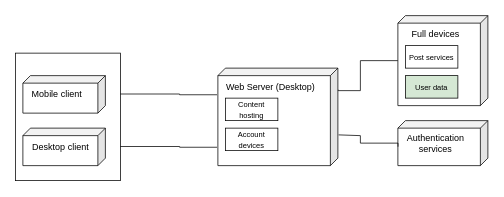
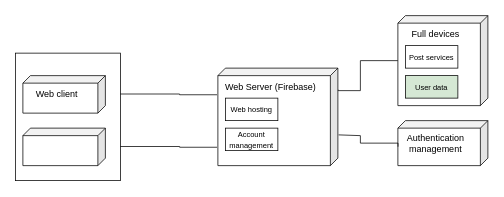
(271, 87) -> (271, 87)
(57, 94) -> (57, 94)
(252, 109) -> (252, 109)
(252, 139) -> (252, 139)
(436, 143) -> (436, 143)
(60, 147) -> none
